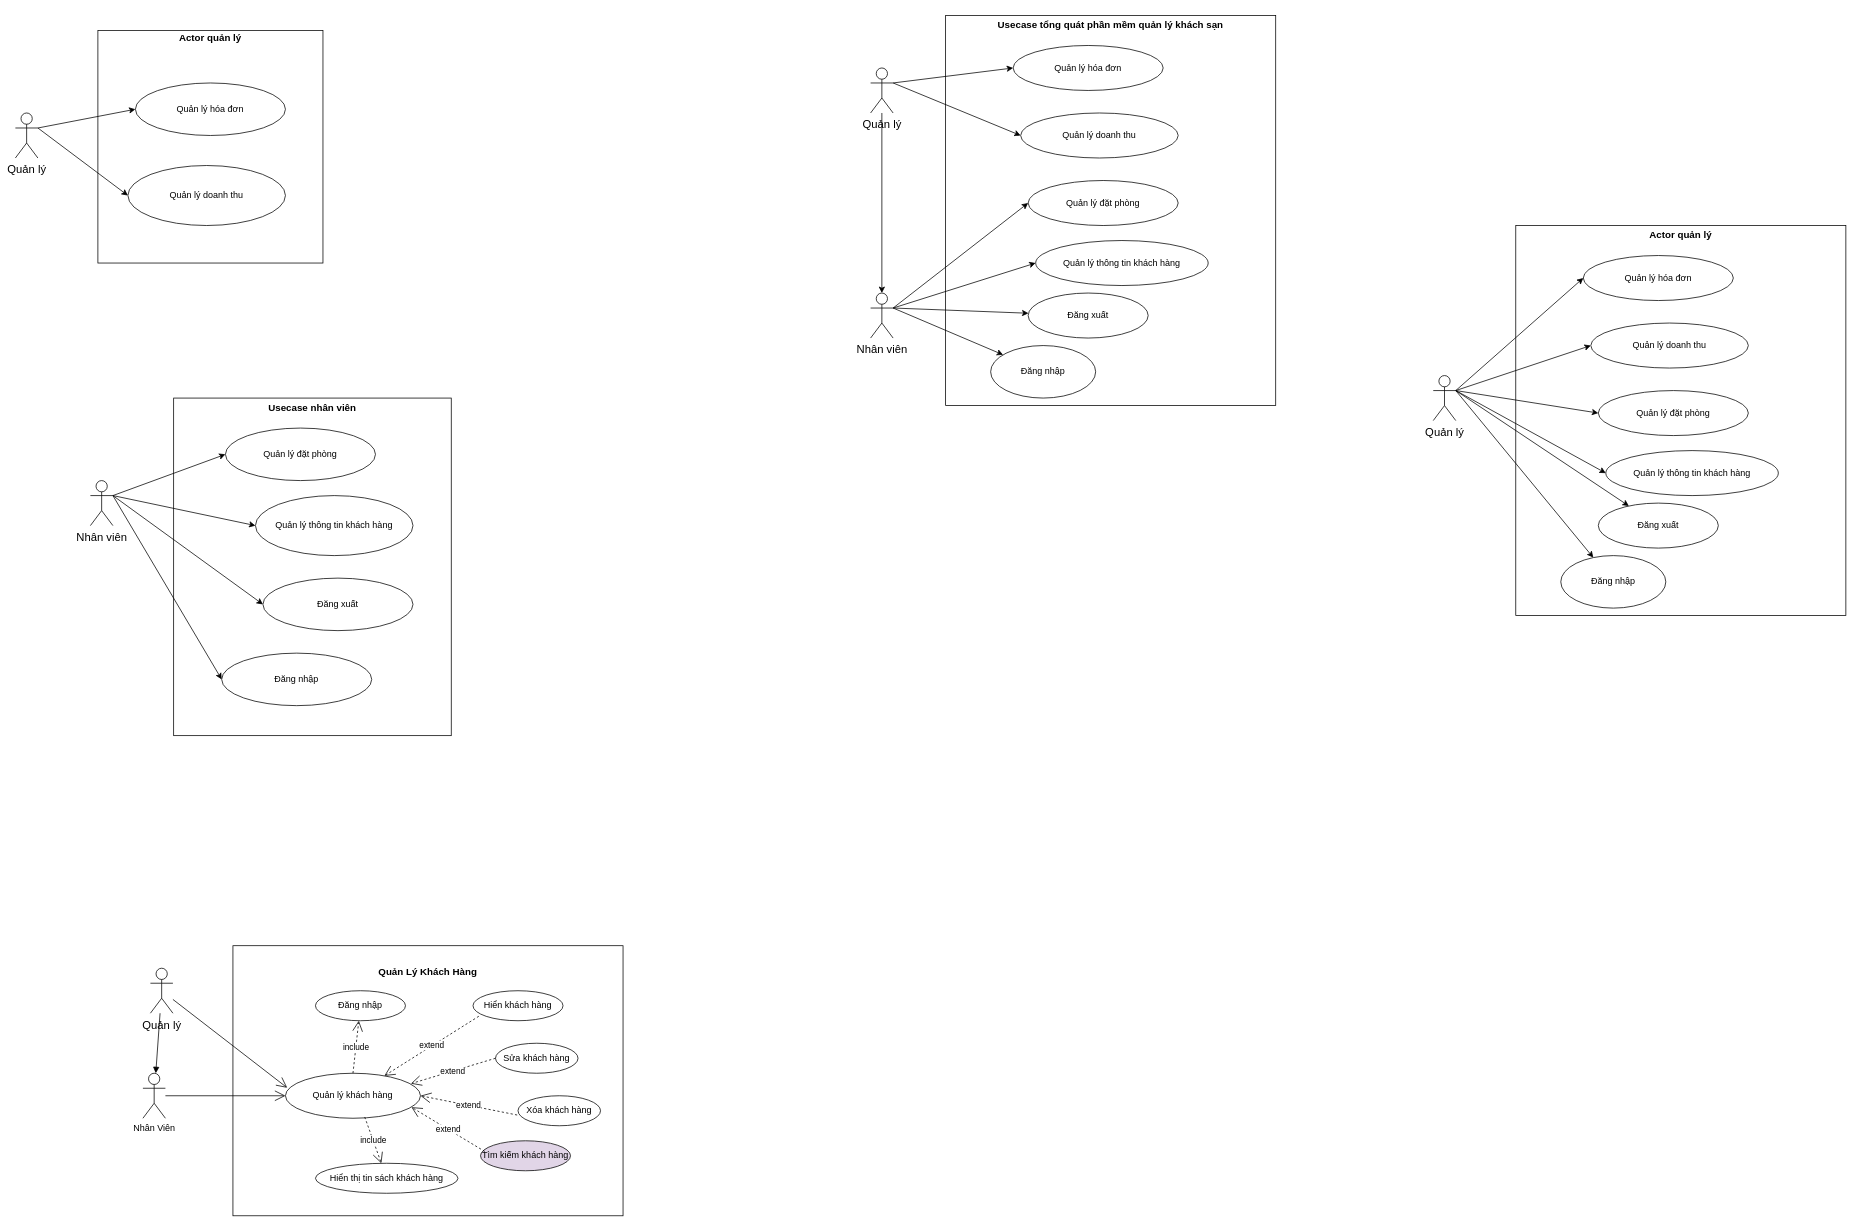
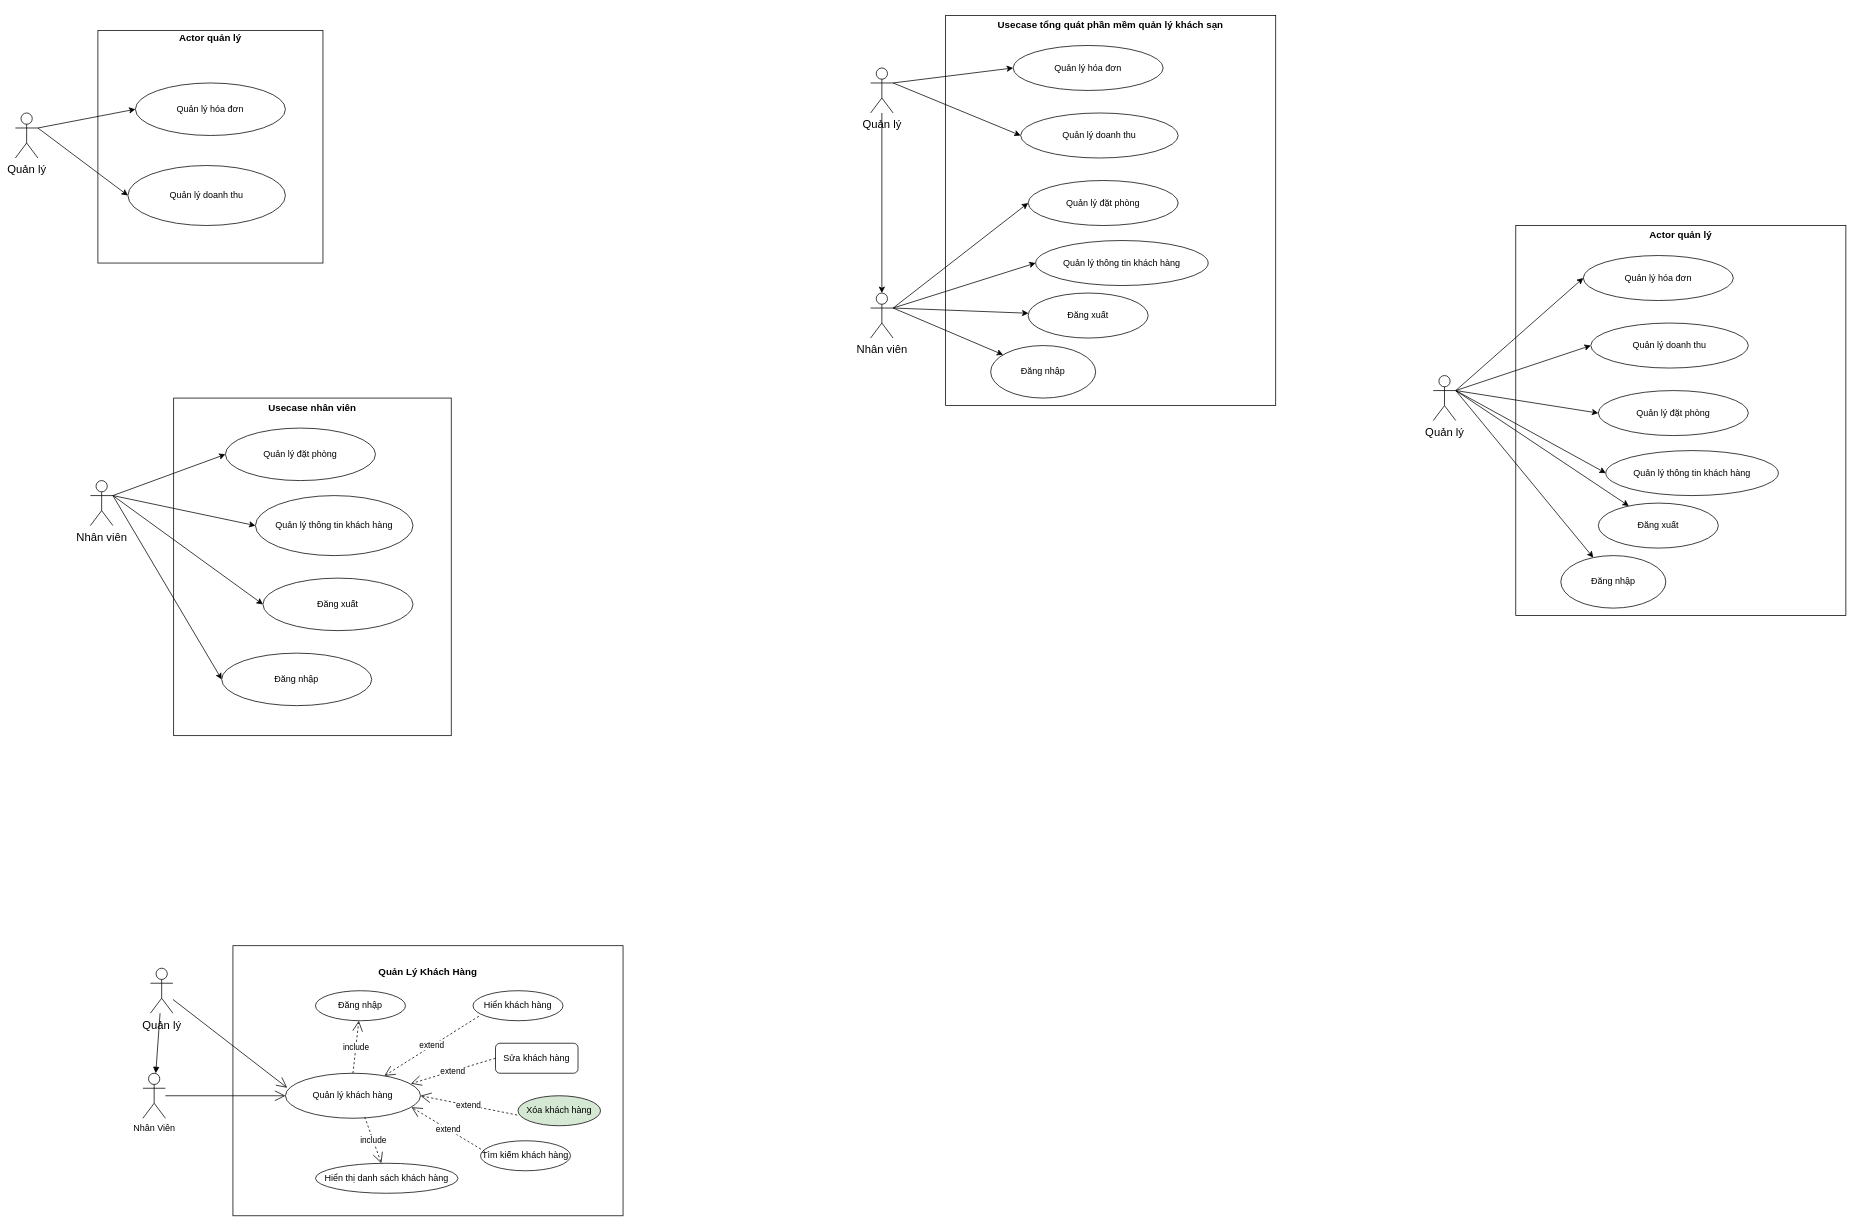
(537, 1058) -> (537, 1058)
(559, 1110) -> (559, 1110)
(525, 1155) -> (525, 1155)
(387, 1178) -> (387, 1178)
